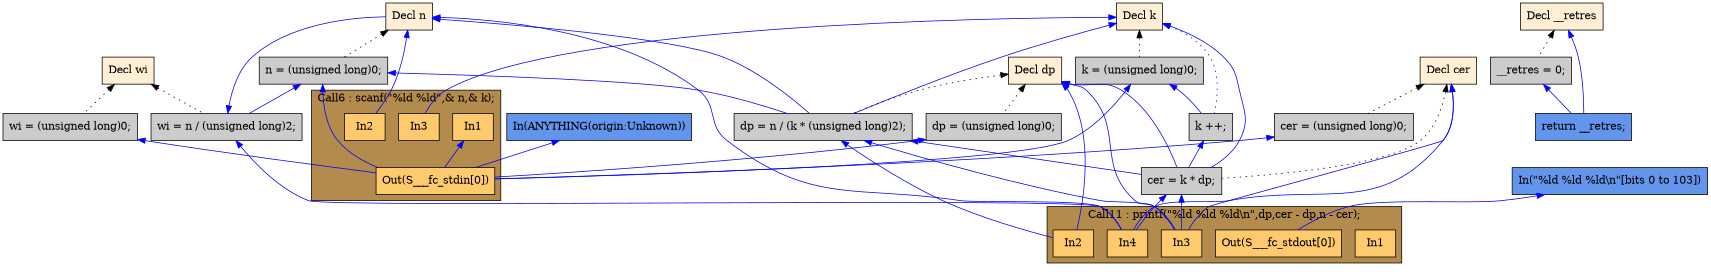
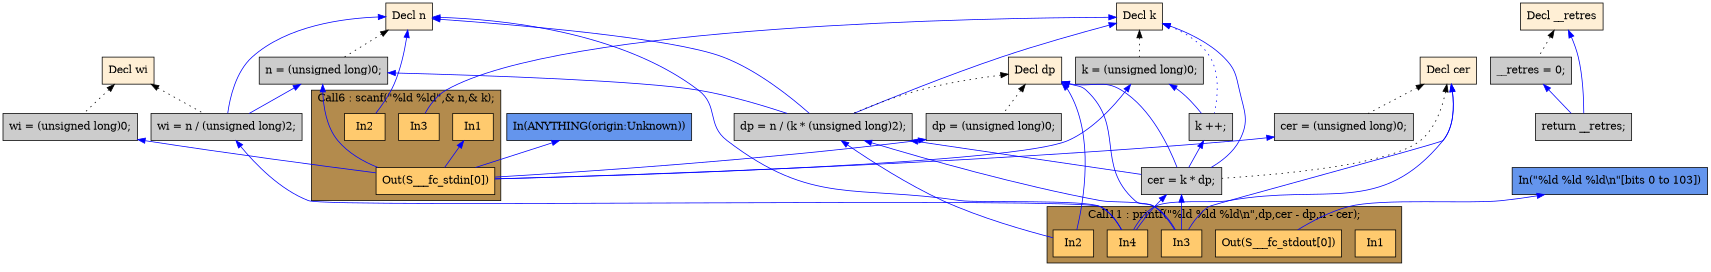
(289, 35) -> (282, 37)
(1584, 127) -> (1584, 127)
